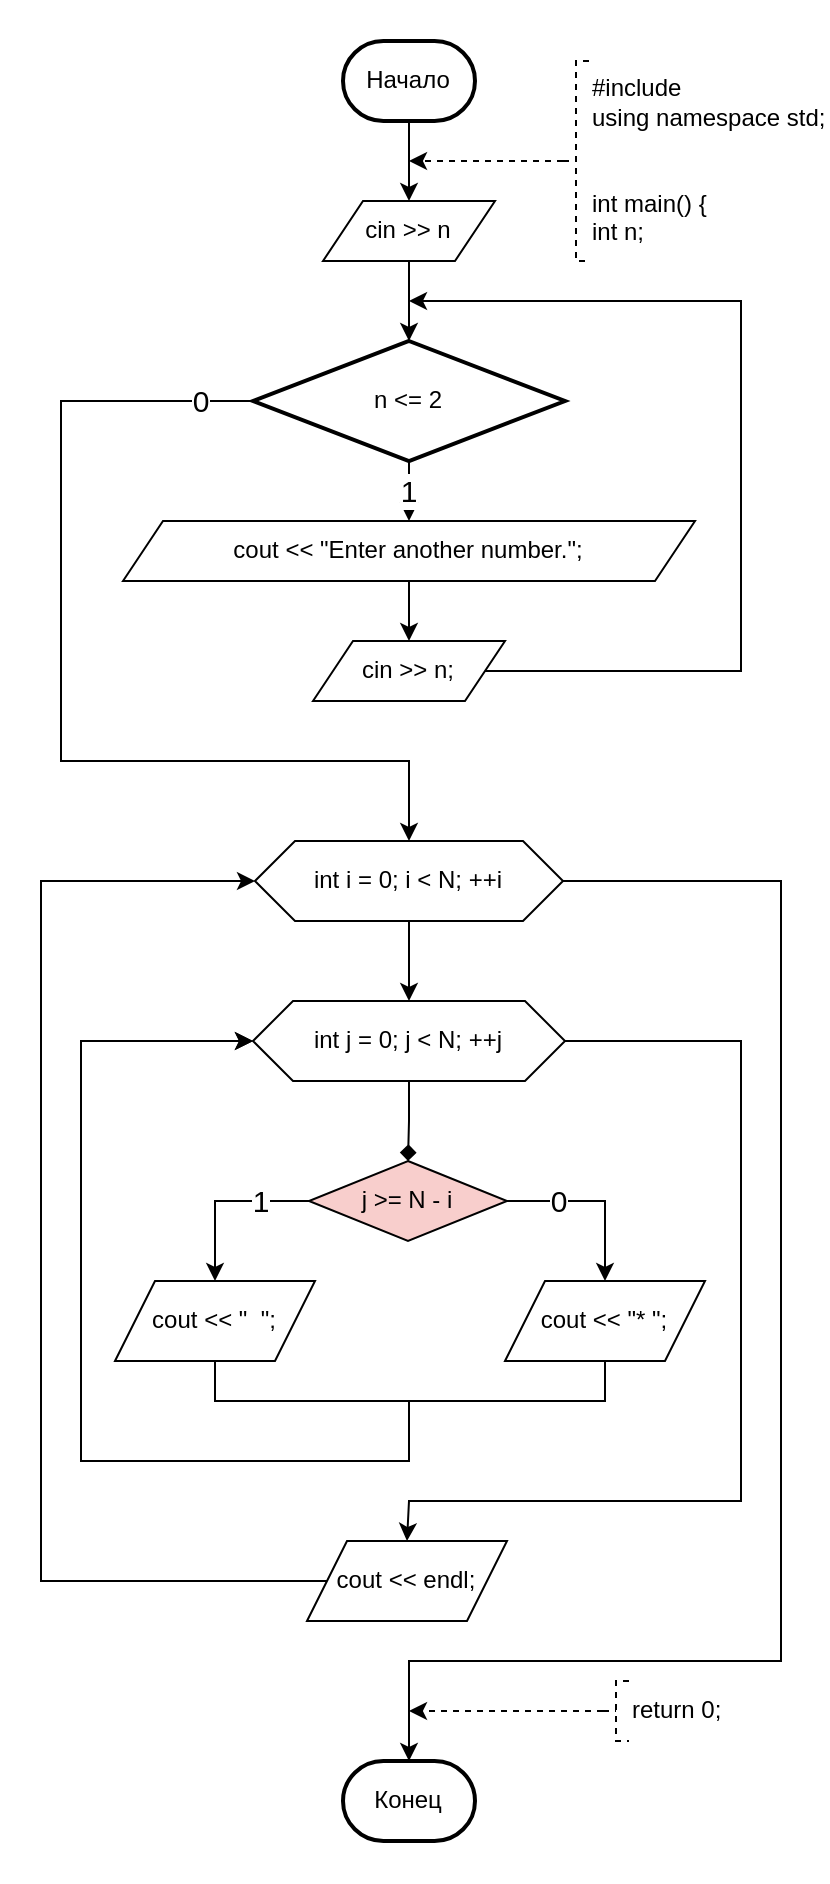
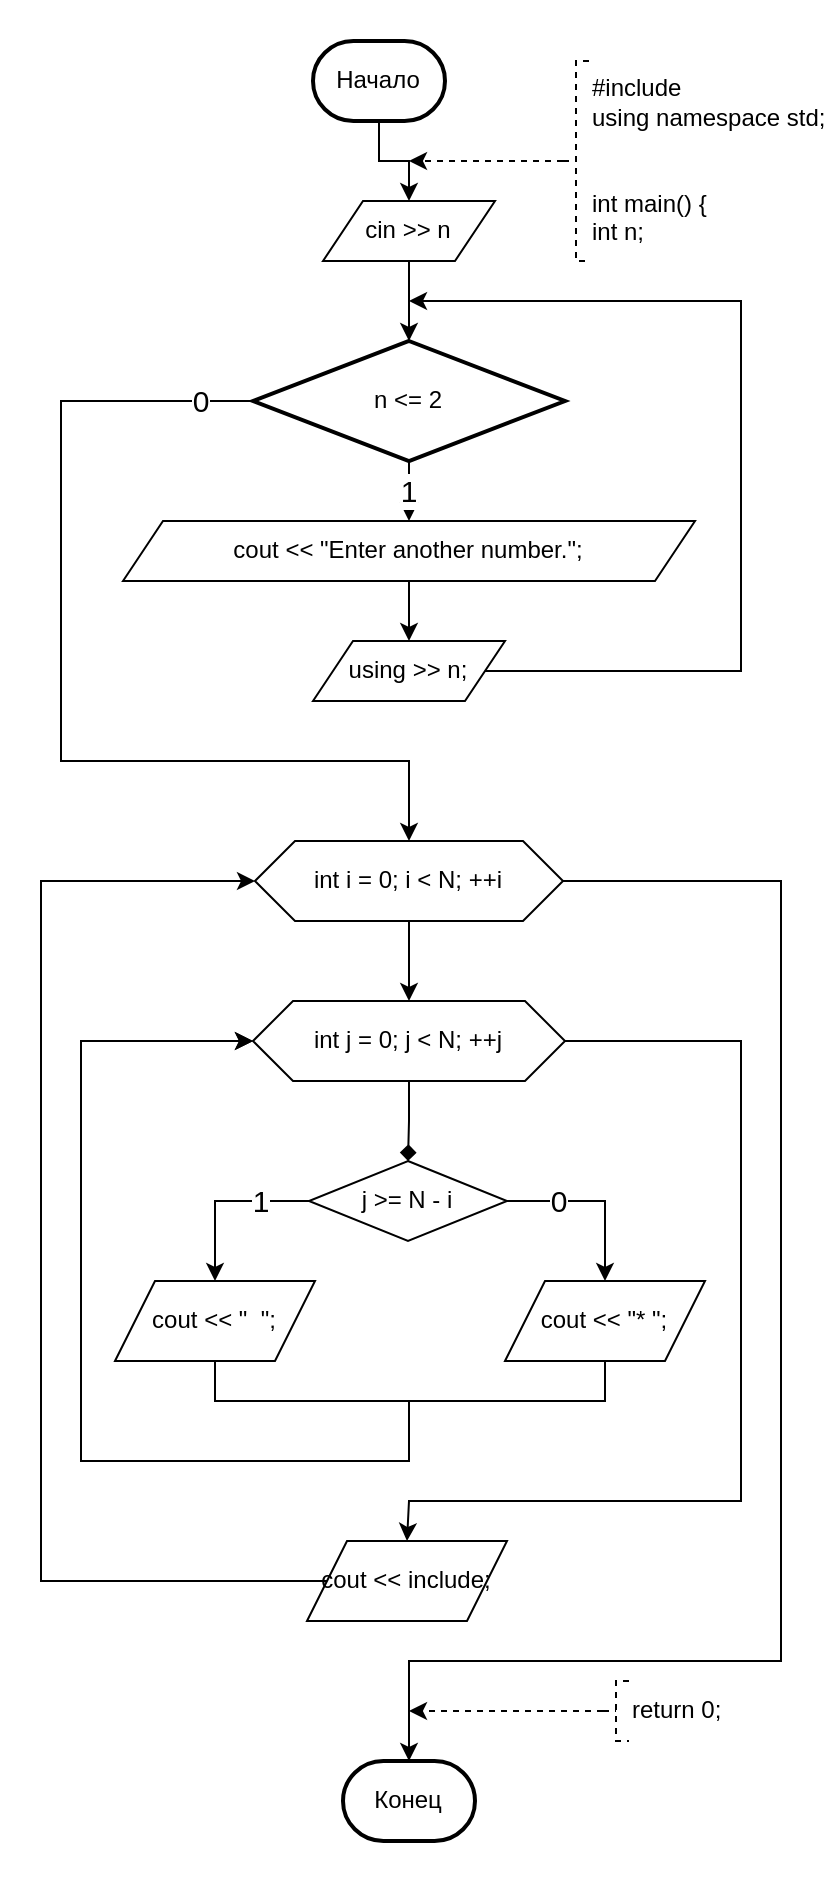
(409, 81) -> (379, 81)
(409, 671) -> (409, 671)
(408, 1201) -> (408, 1201)
(407, 1581) -> (407, 1581)
